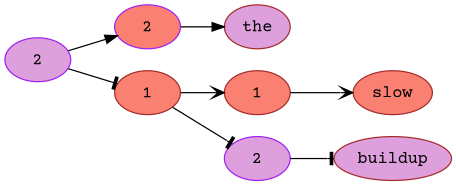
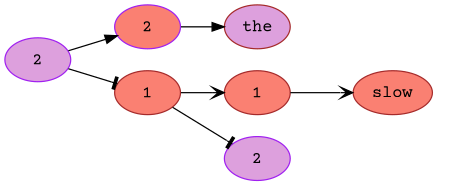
(393, 159) -> none
